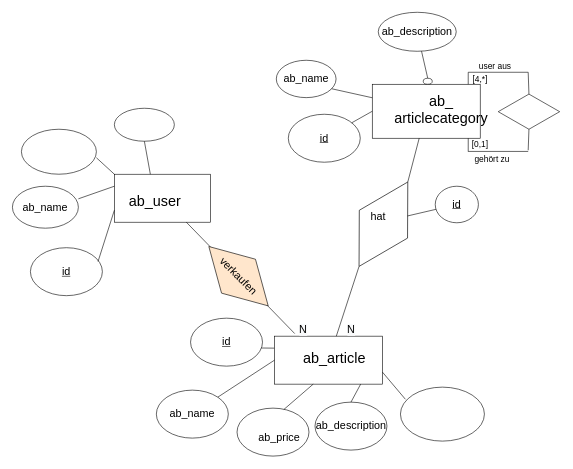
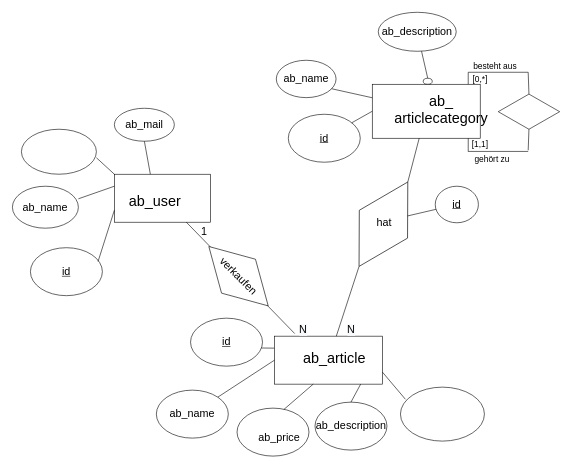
(495, 66) -> (495, 66)
(480, 79) -> (480, 79)
none -> (144, 125)
(480, 144) -> (480, 144)
(378, 216) -> (384, 222)
none -> (204, 231)
(239, 276) -> (239, 276)
